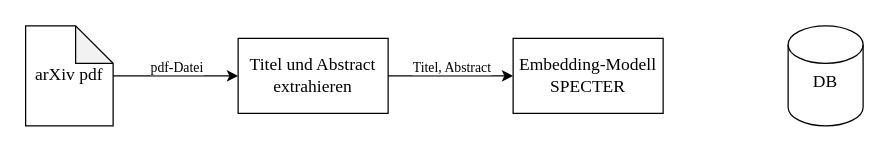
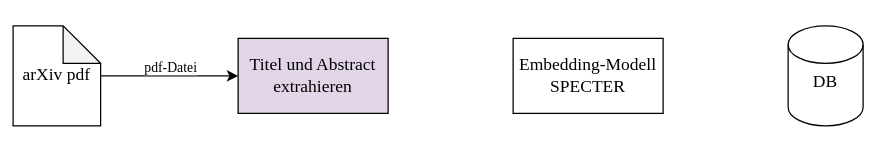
(69, 76) -> (57, 76)
(313, 76) -> (313, 76)
(446, 76) -> none
